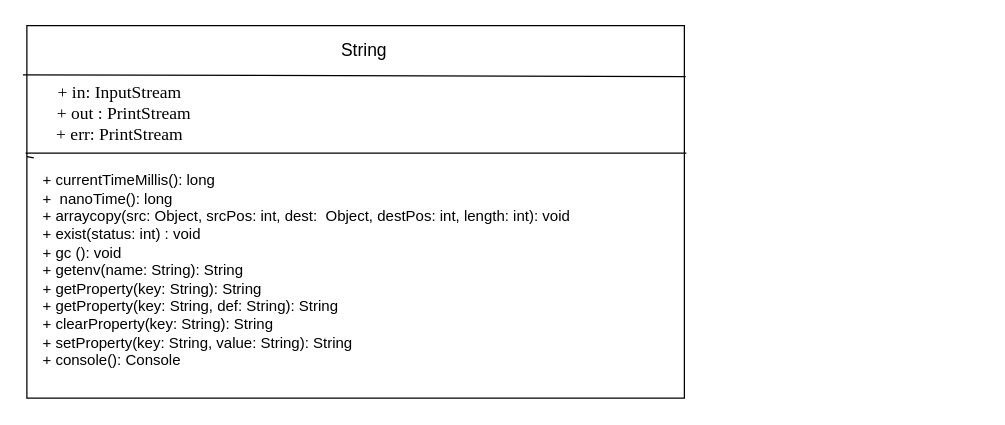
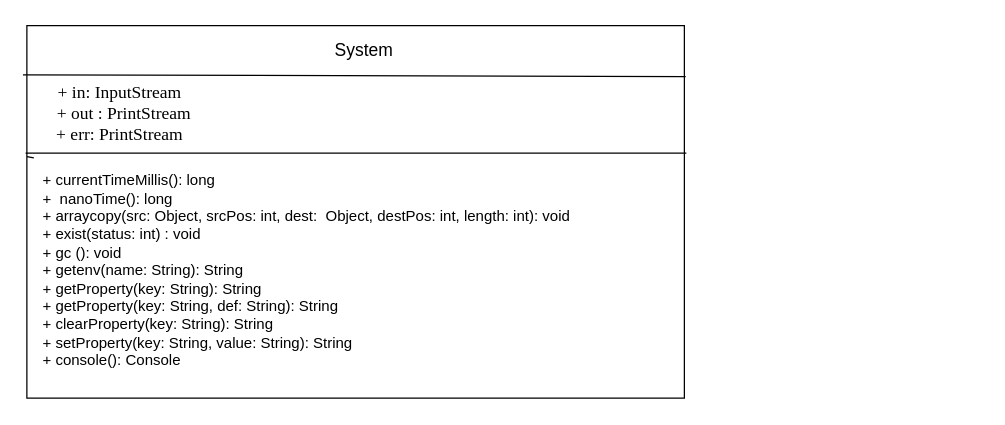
(364, 51) -> (364, 51)
